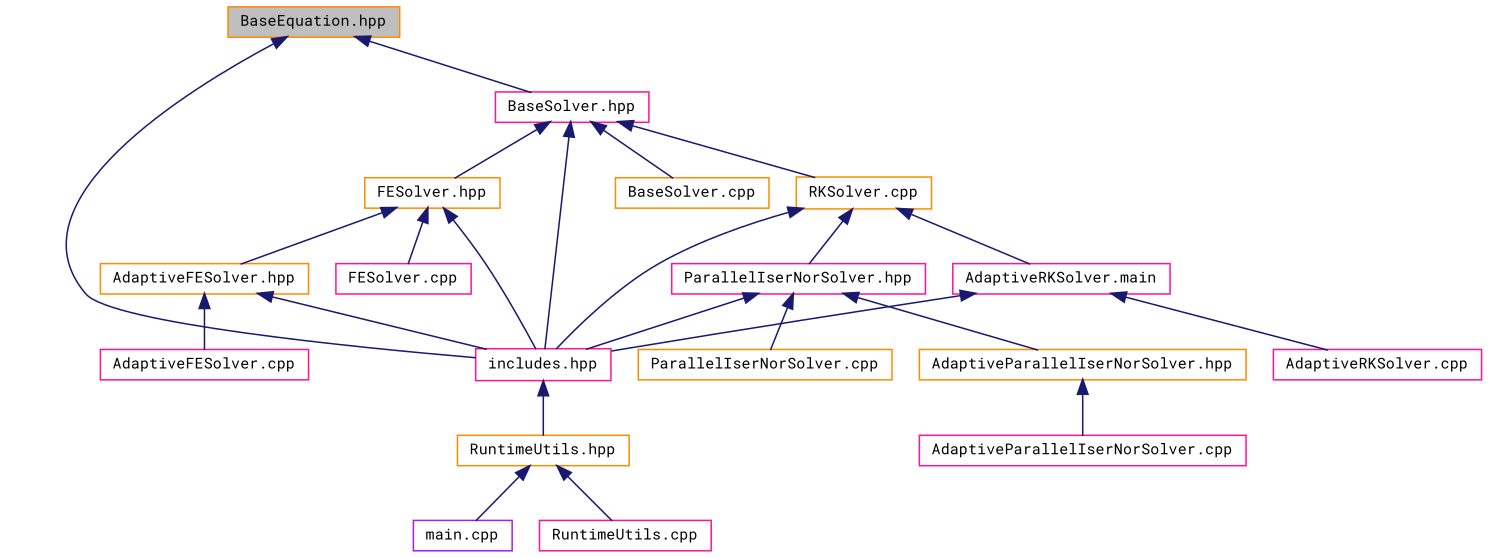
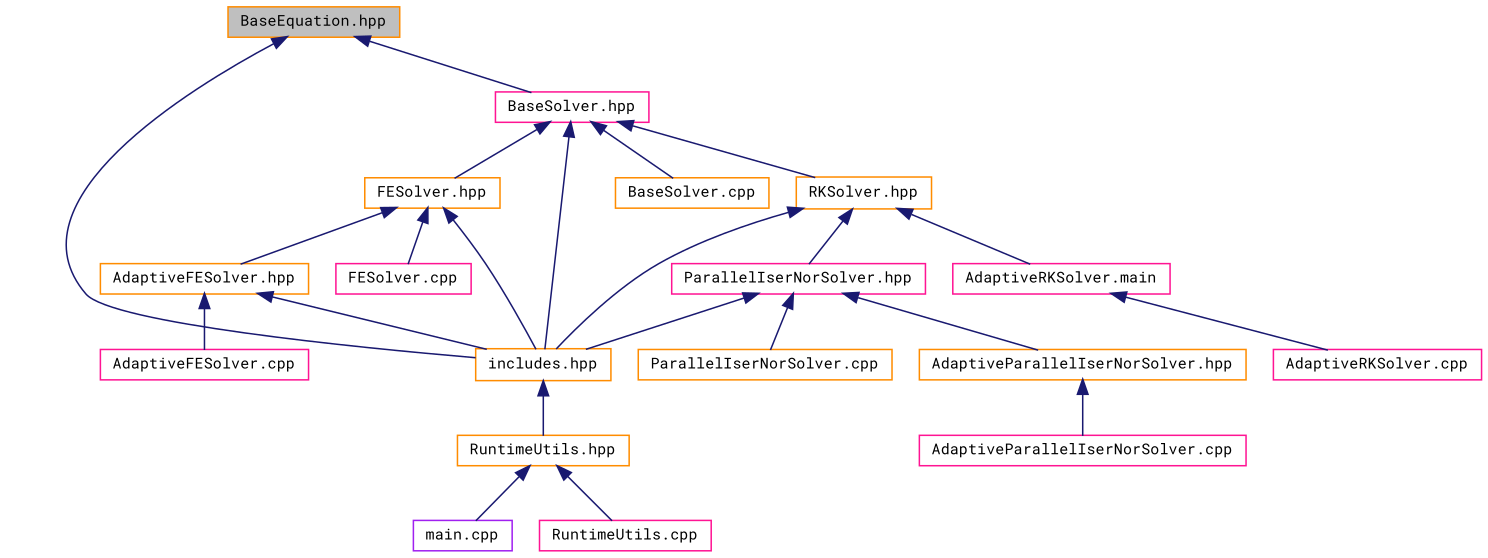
(864, 193) -> (864, 193)
(794, 321) -> none
(543, 365) -> (543, 365)
